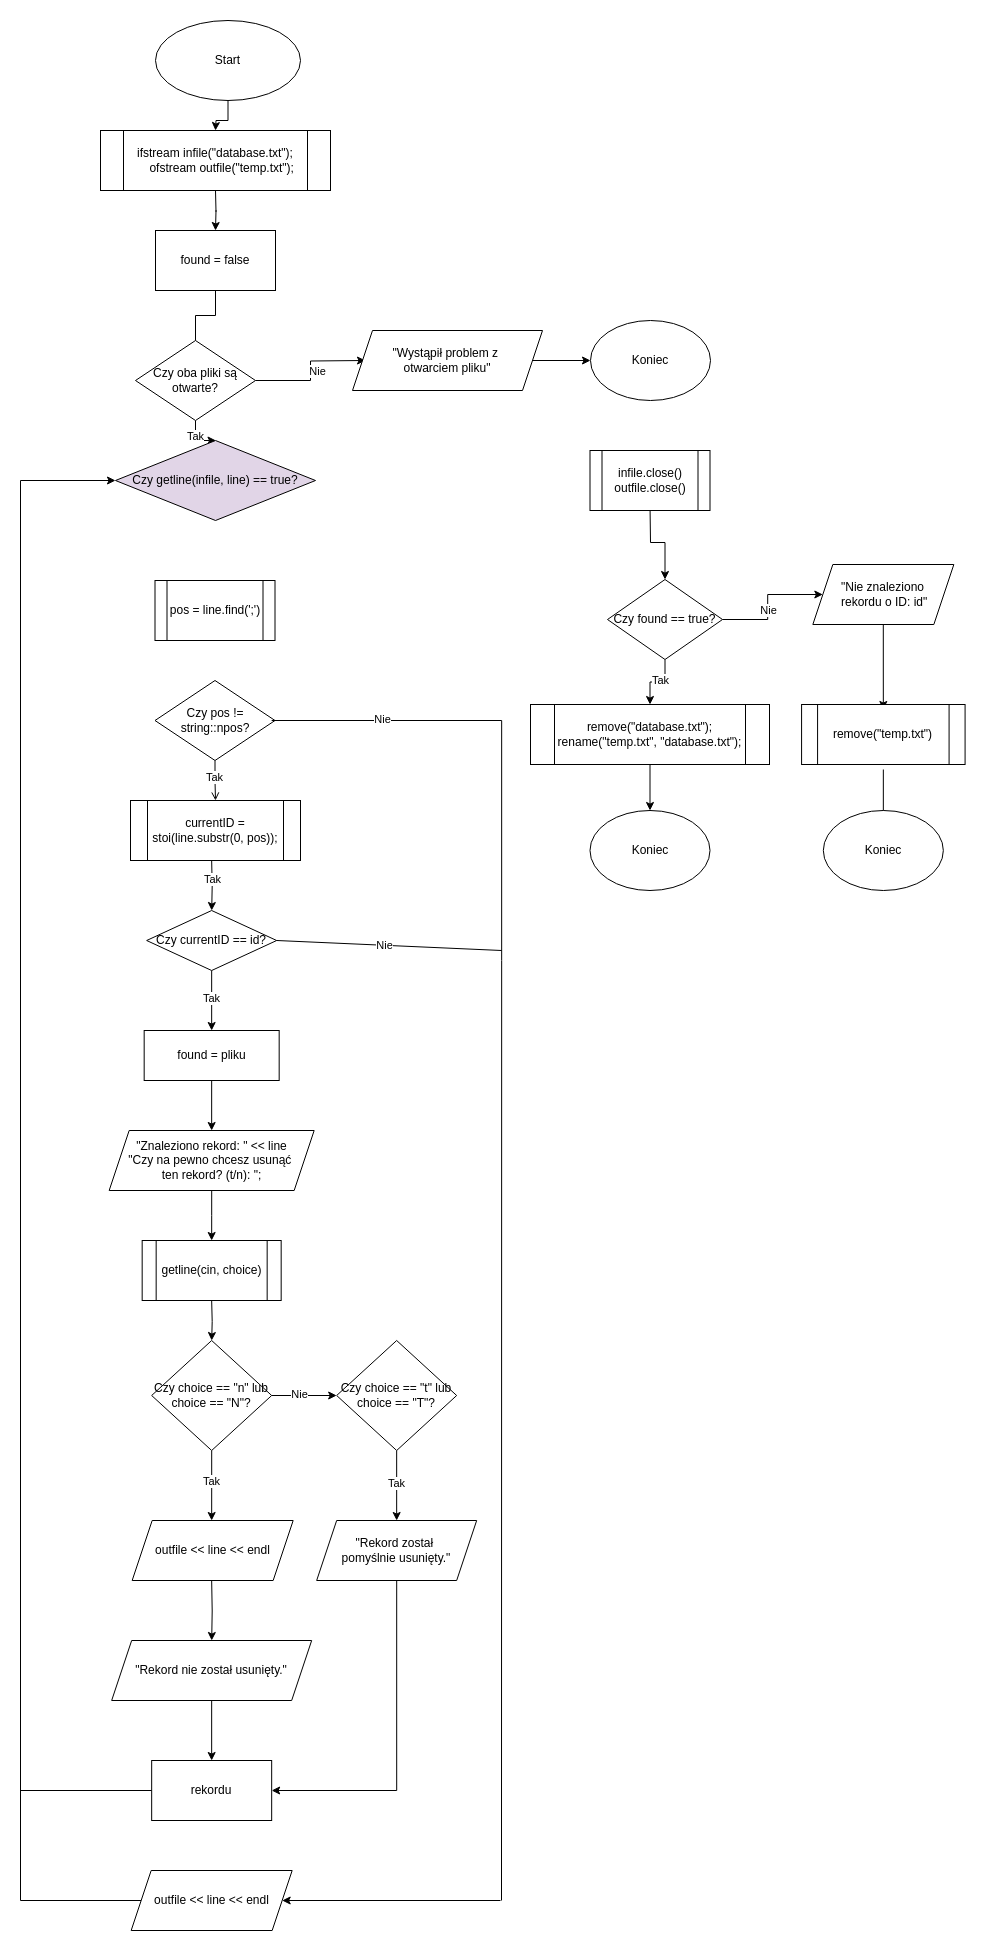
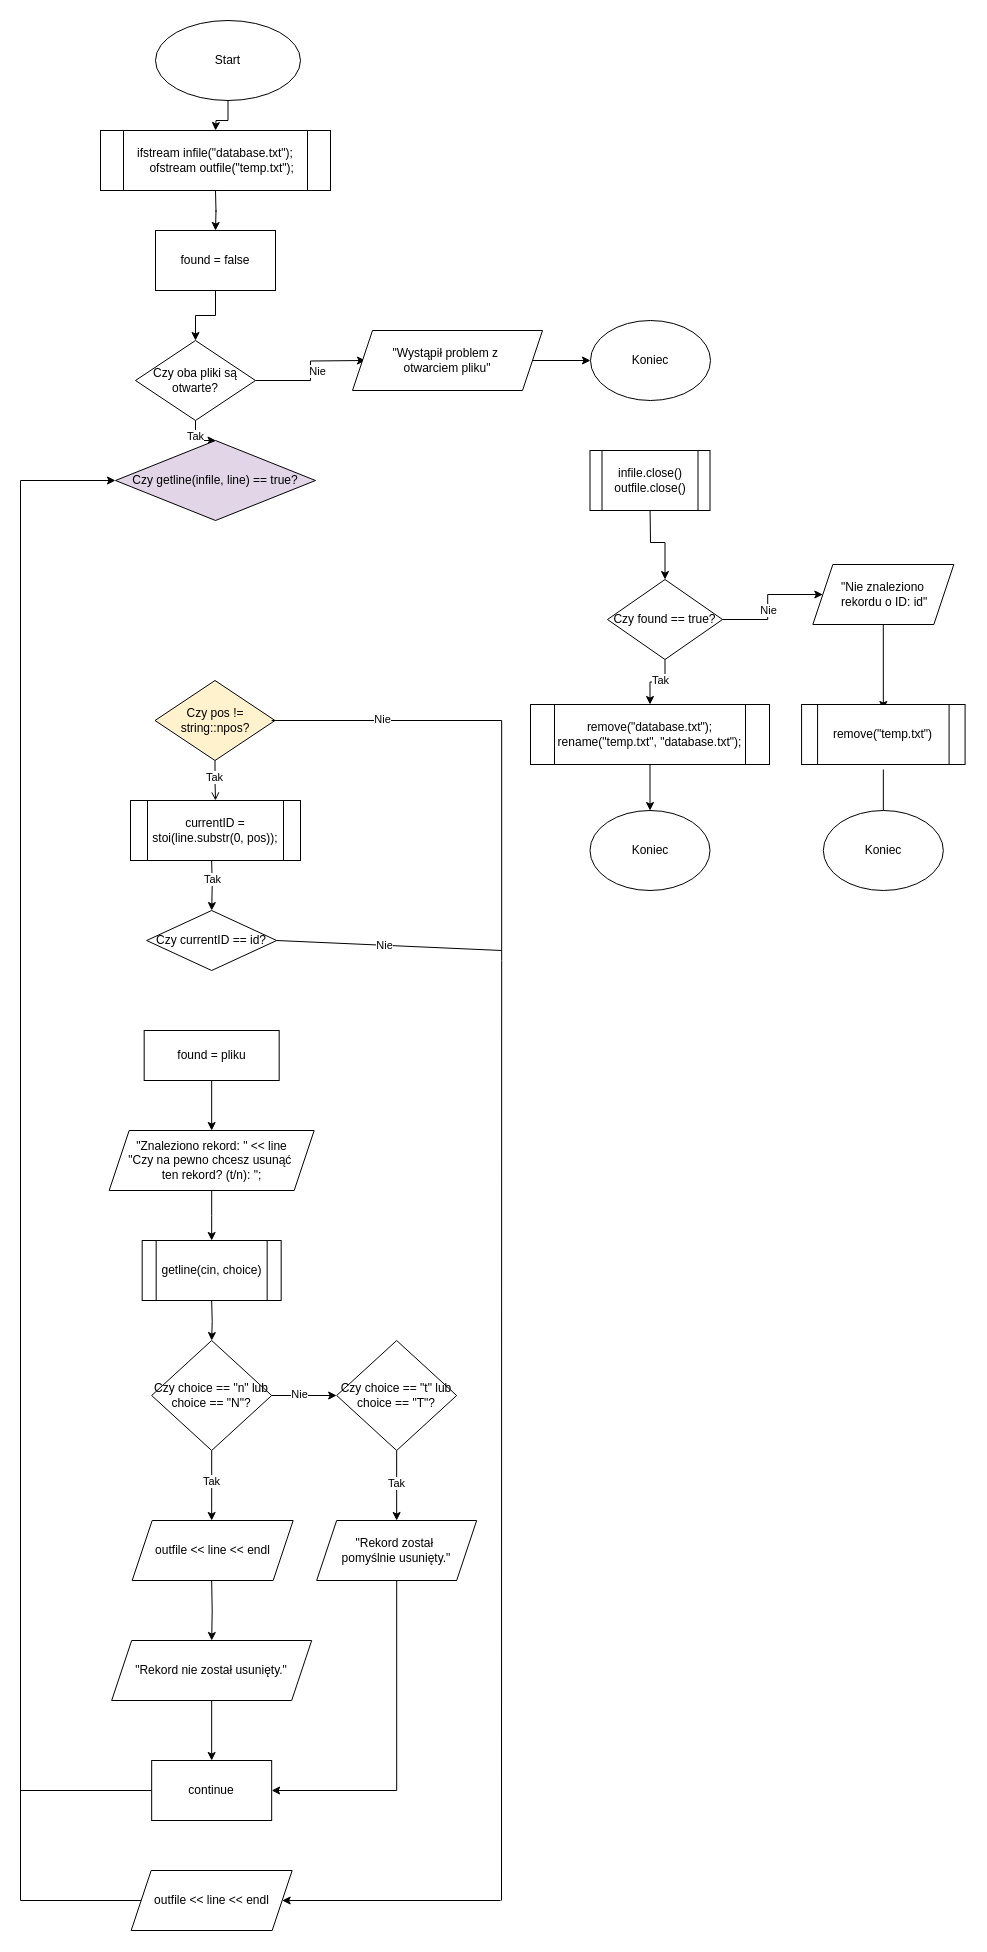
(196, 334) -> (196, 332)
(215, 611) -> none
(215, 721) -> (215, 721)
(212, 997) -> none
(212, 1791) -> (212, 1791)
